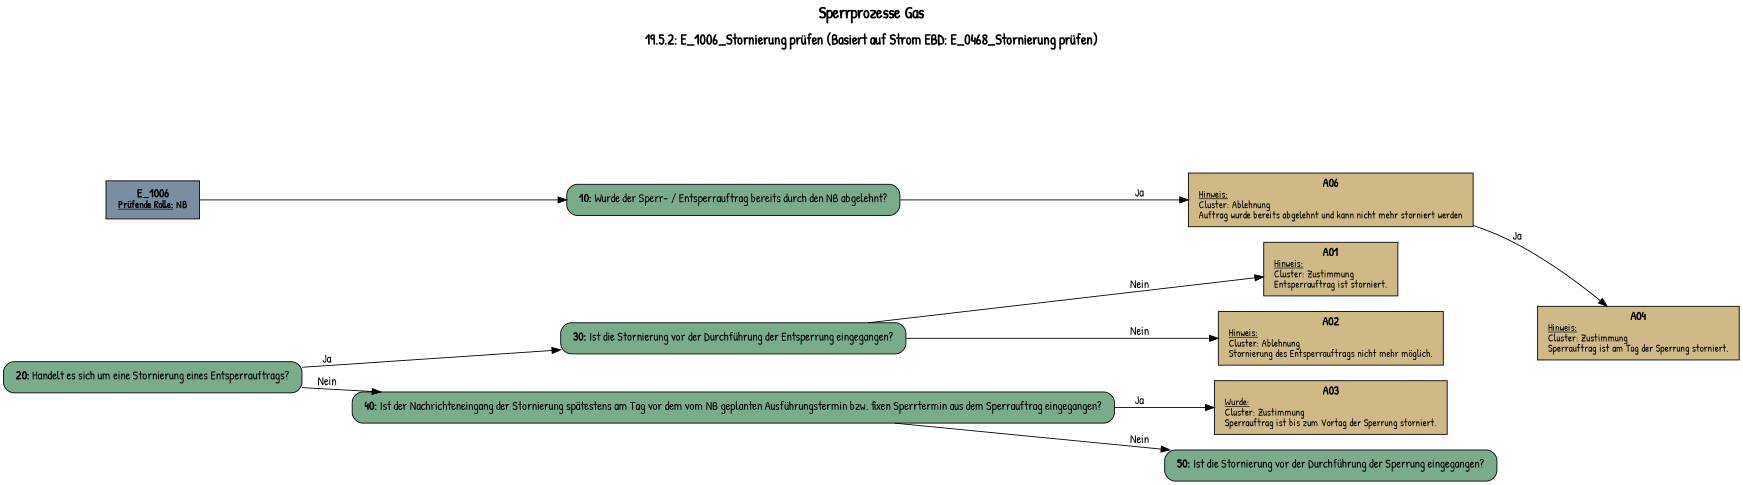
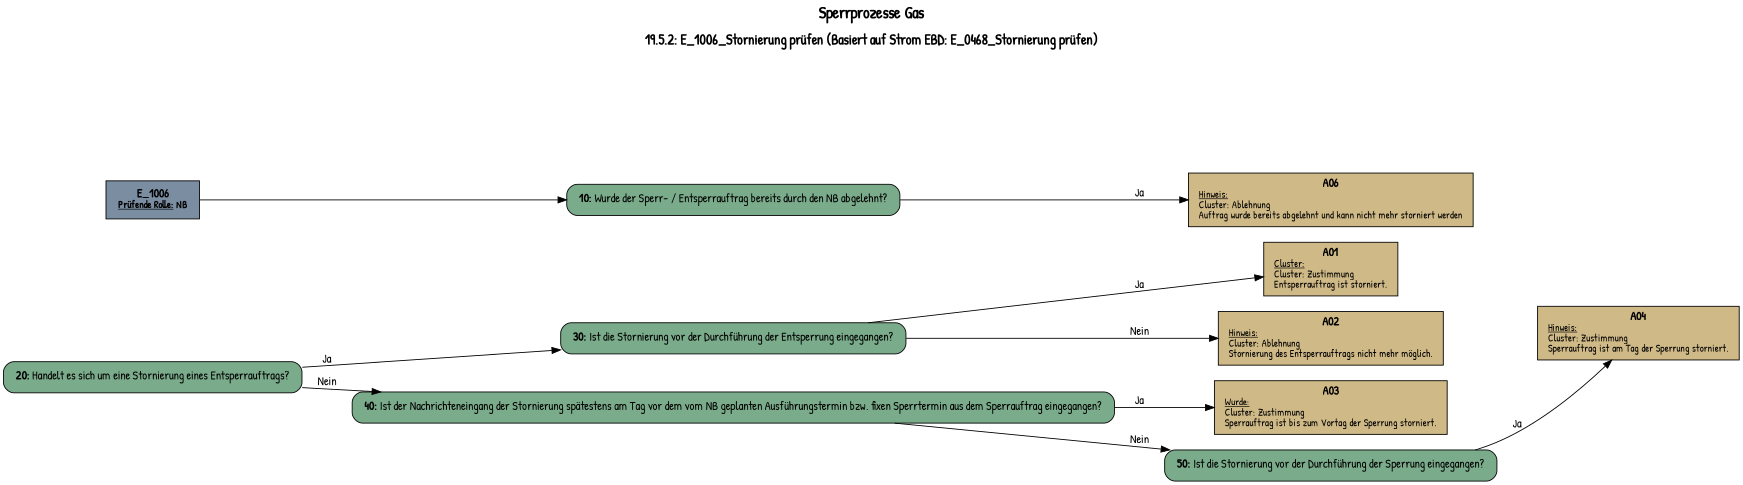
(1540, 257) -> (1545, 415)
(1289, 264) -> (1290, 264)
(1140, 285) -> (1140, 285)
